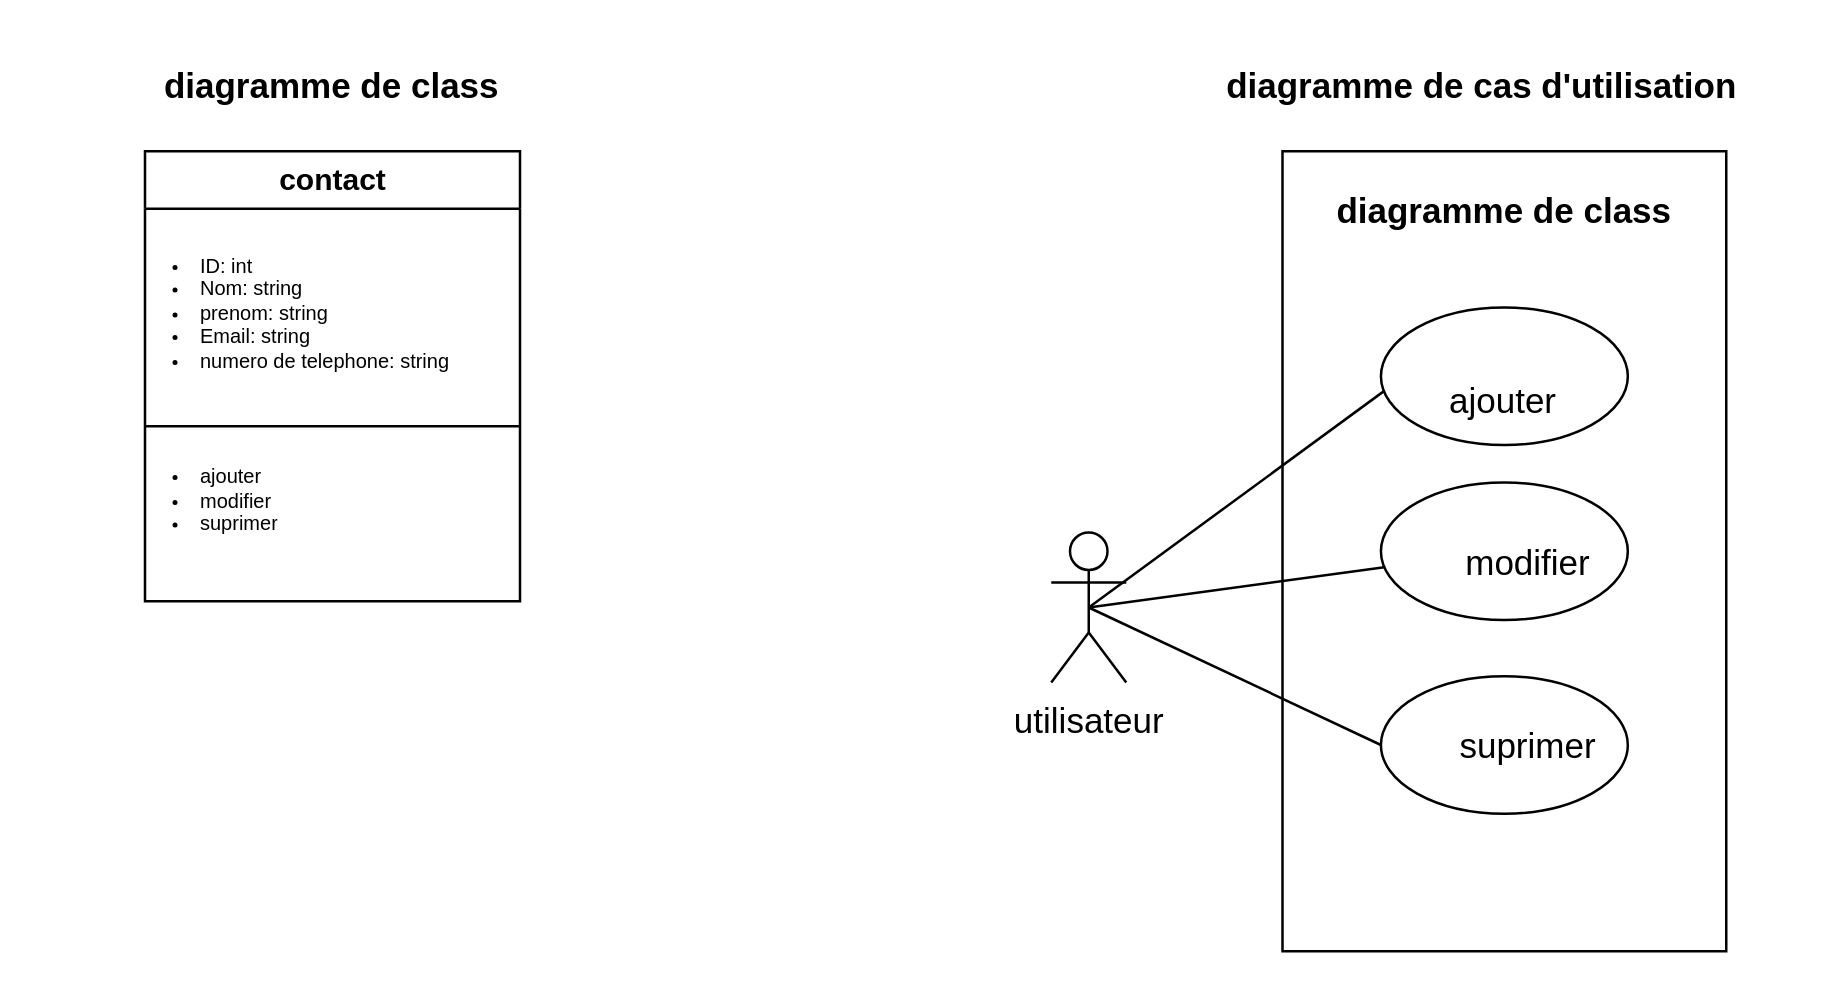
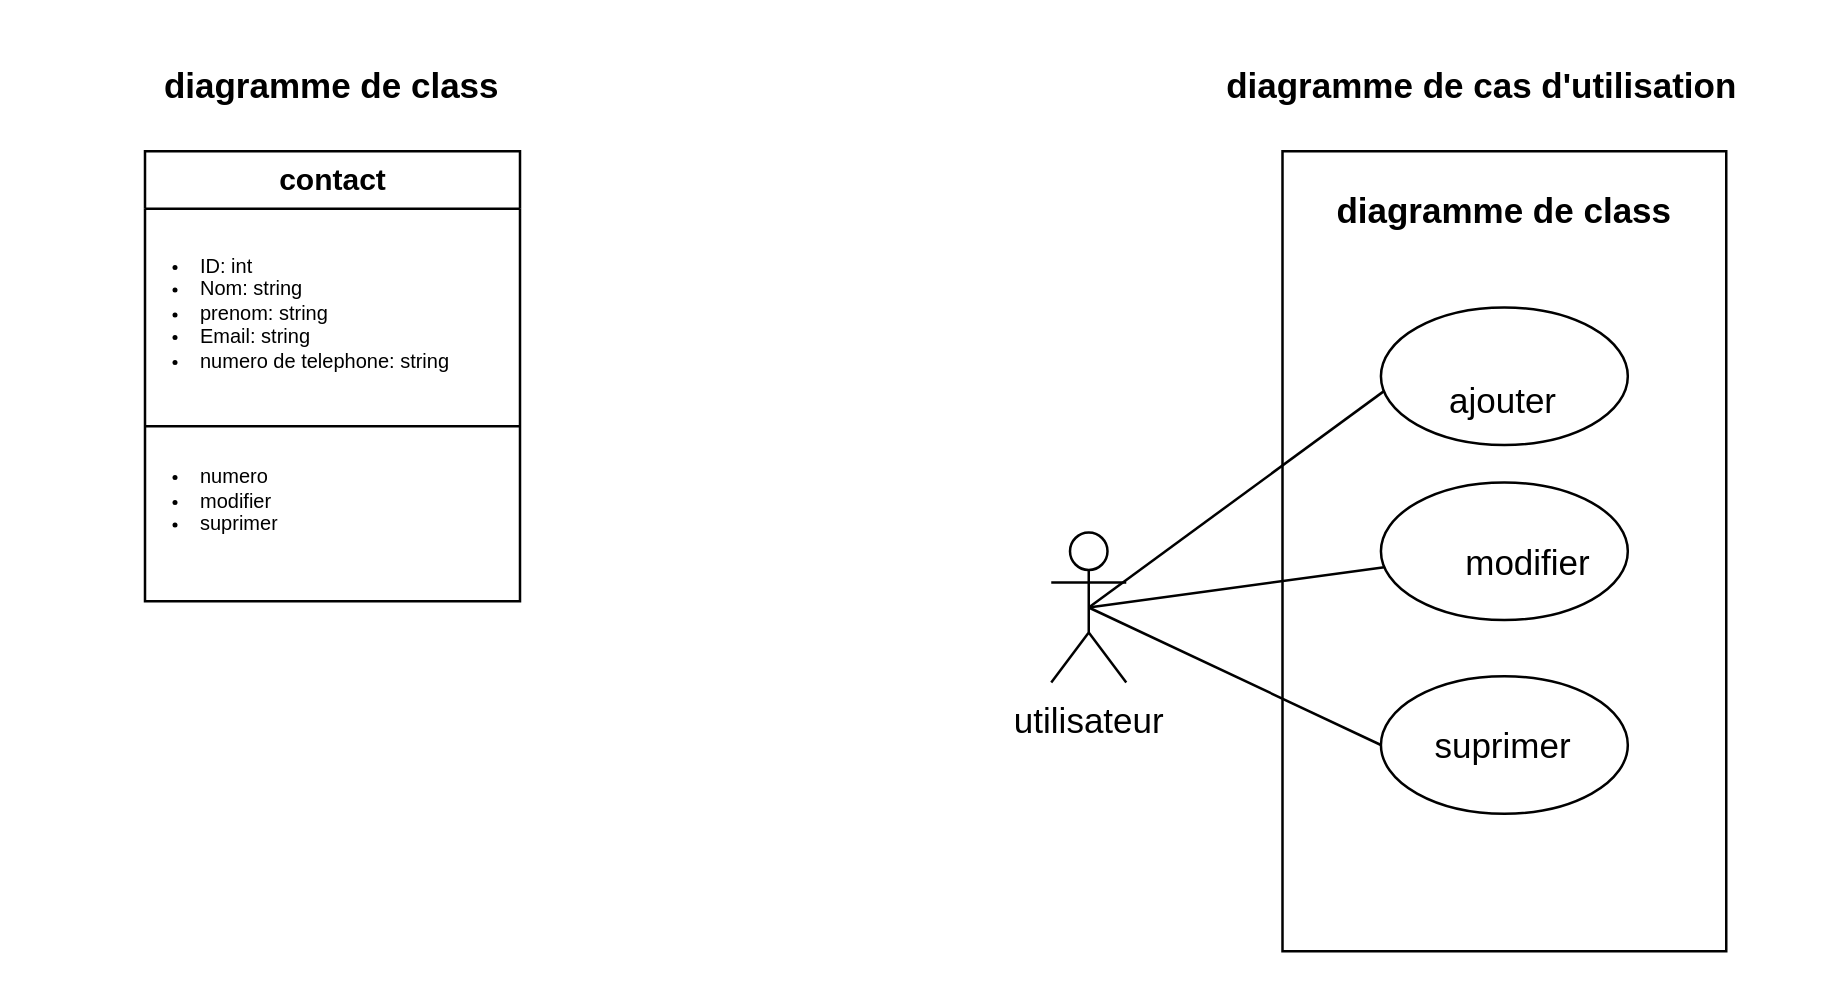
(165, 501) -> (165, 501)
(1529, 745) -> (1504, 745)
